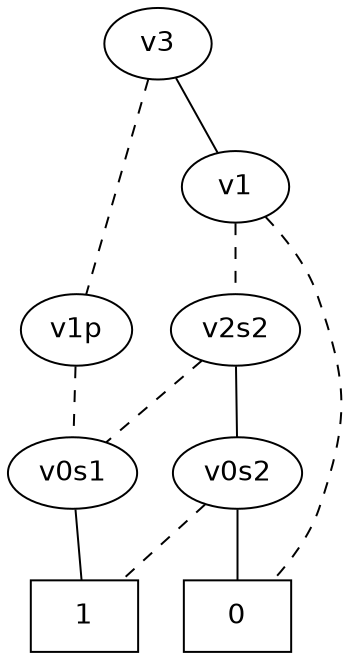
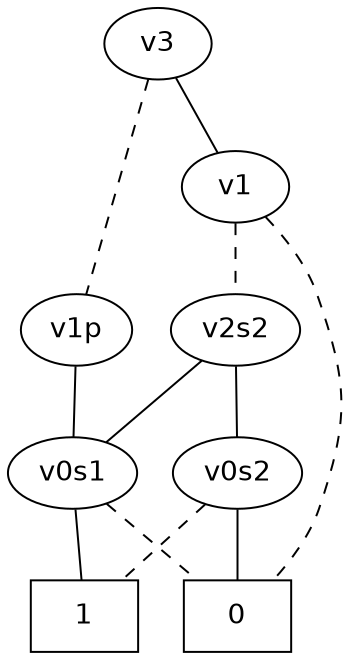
(154, 401) -> (154, 401)
(75, 402) -> (75, 402)
none -> (147, 538)
